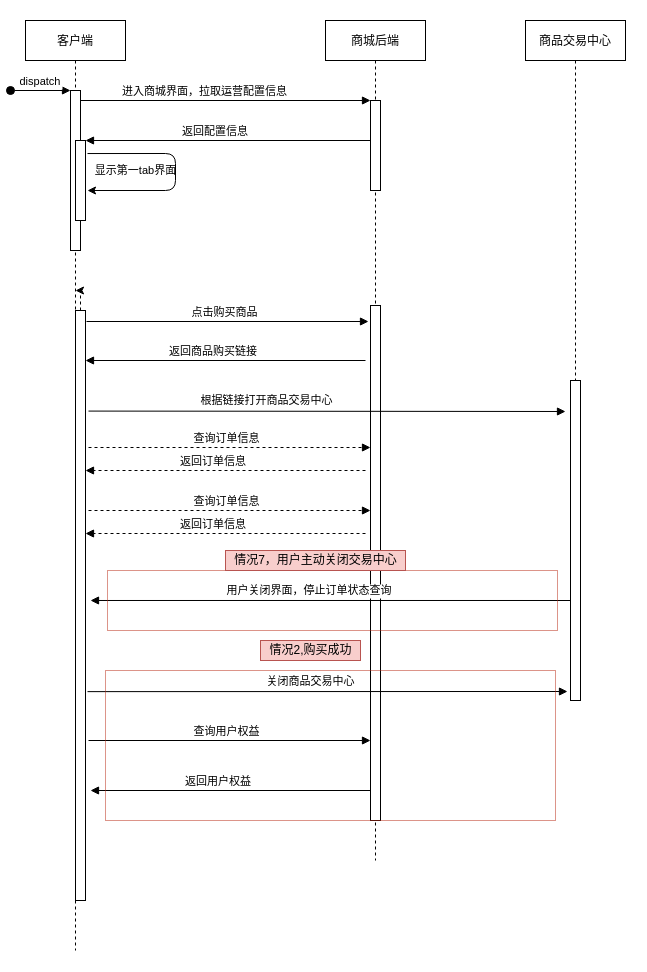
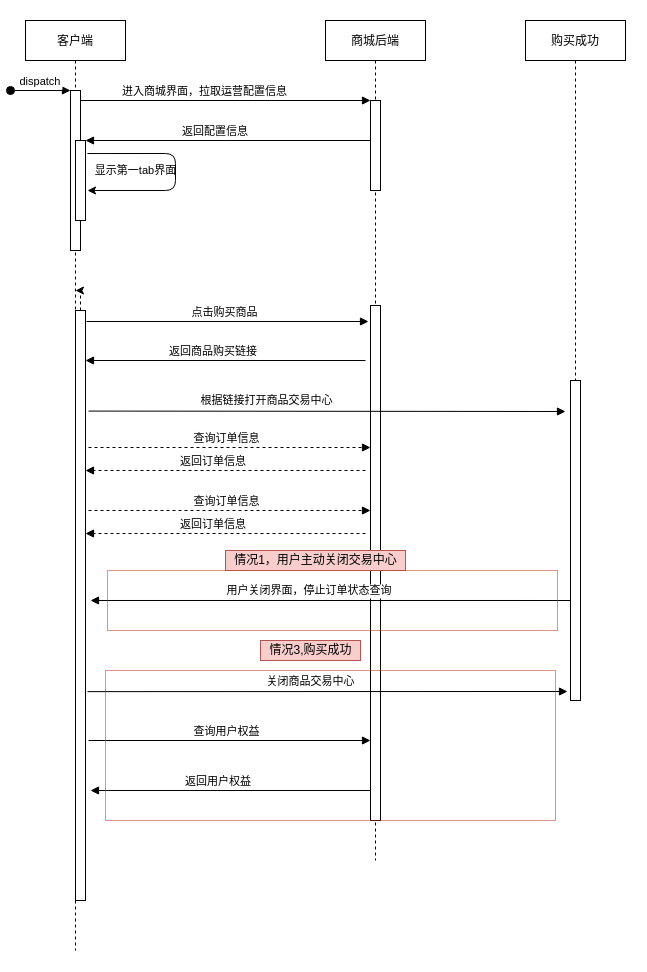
(575, 41) -> (575, 41)
(316, 561) -> (316, 561)
(311, 651) -> (311, 651)
